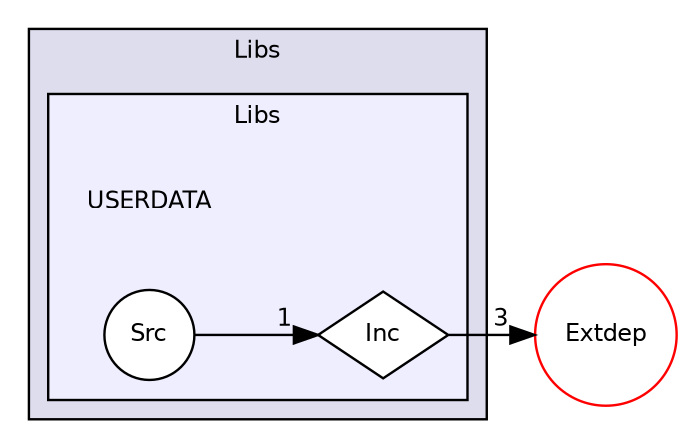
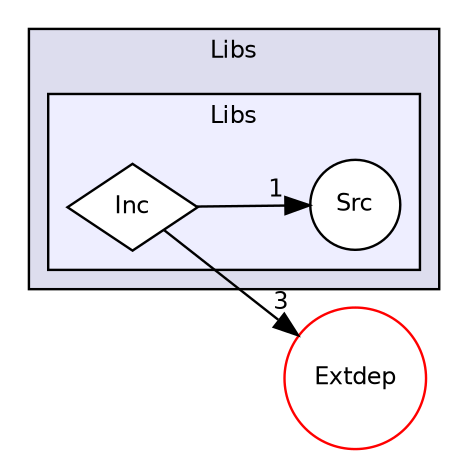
(149, 202) -> none
(244, 335) -> (241, 206)
